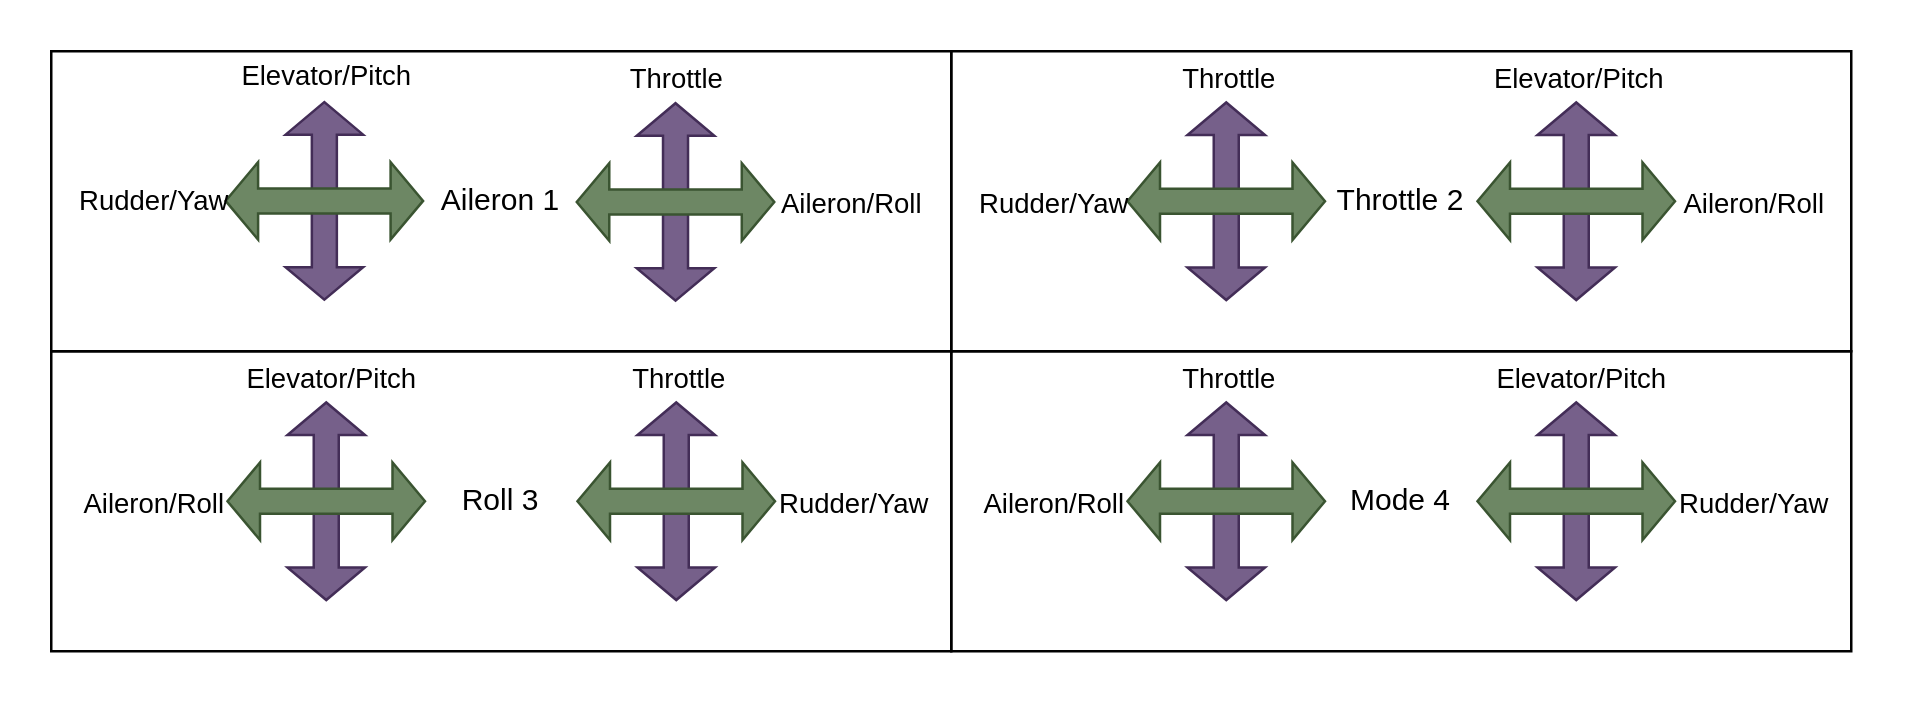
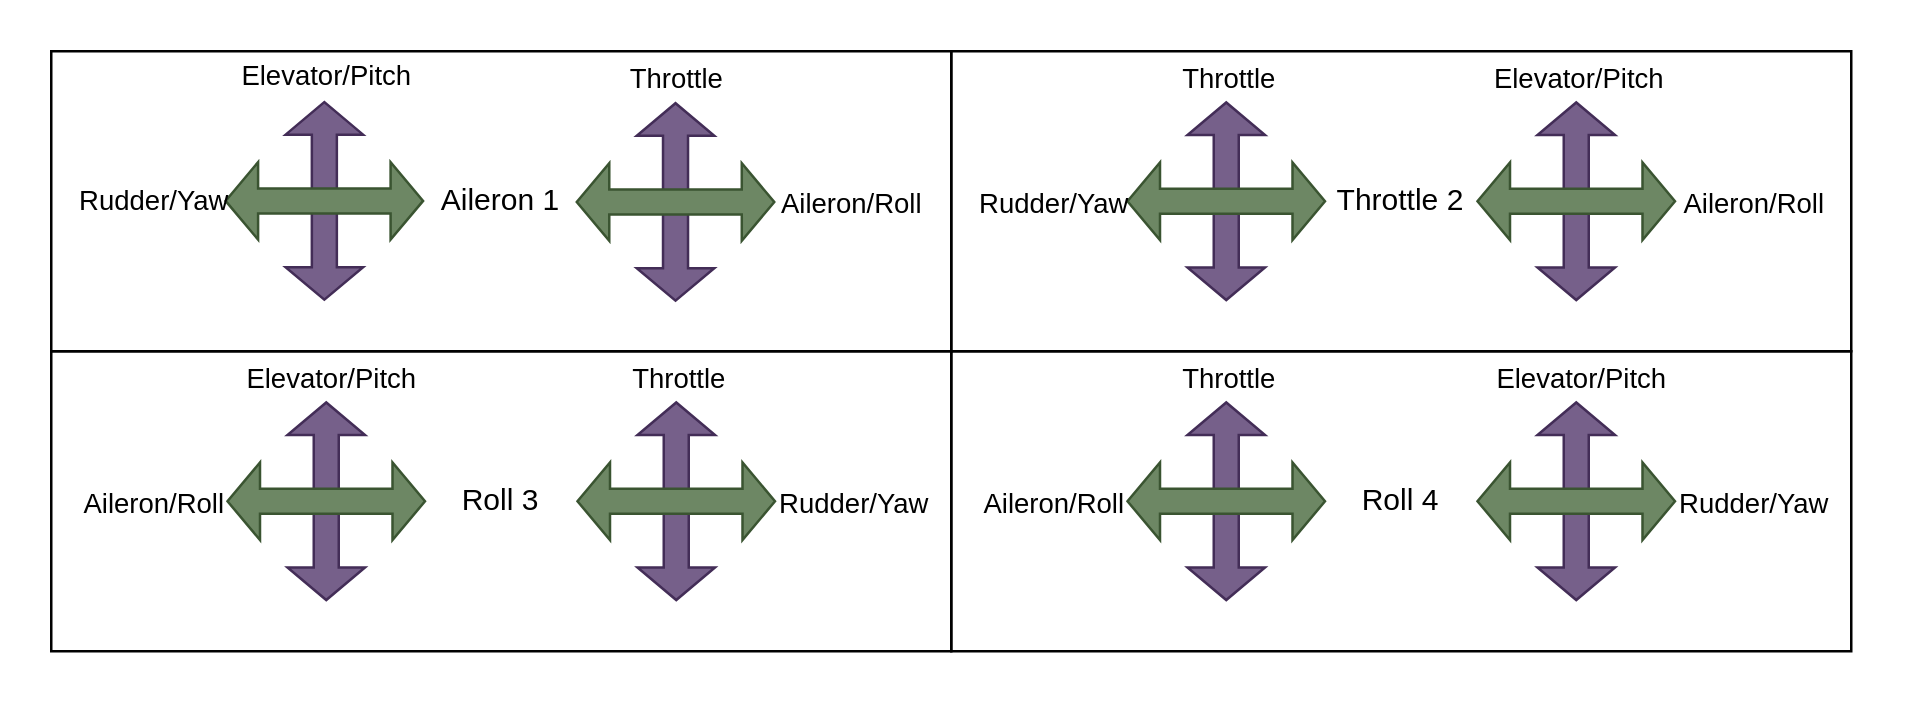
(1401, 501) -> (1401, 501)
